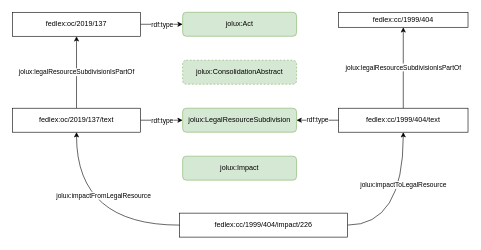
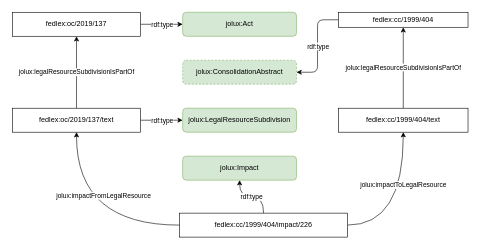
none -> (318, 43)
(315, 120) -> none
none -> (254, 197)
